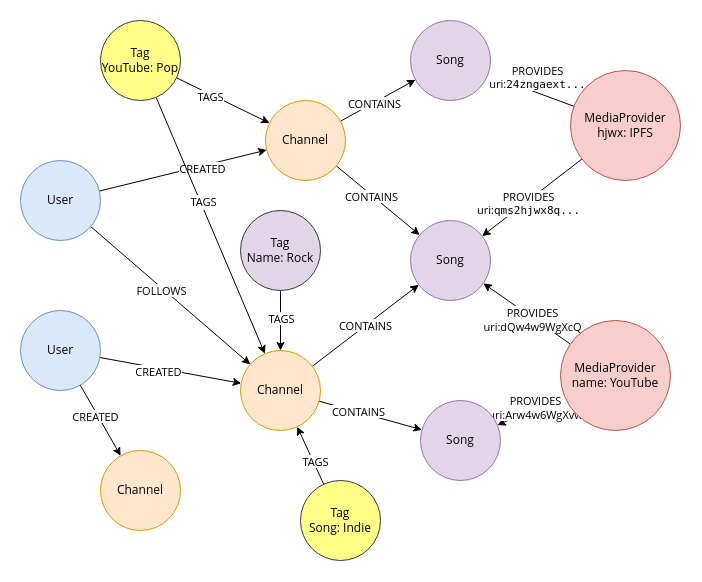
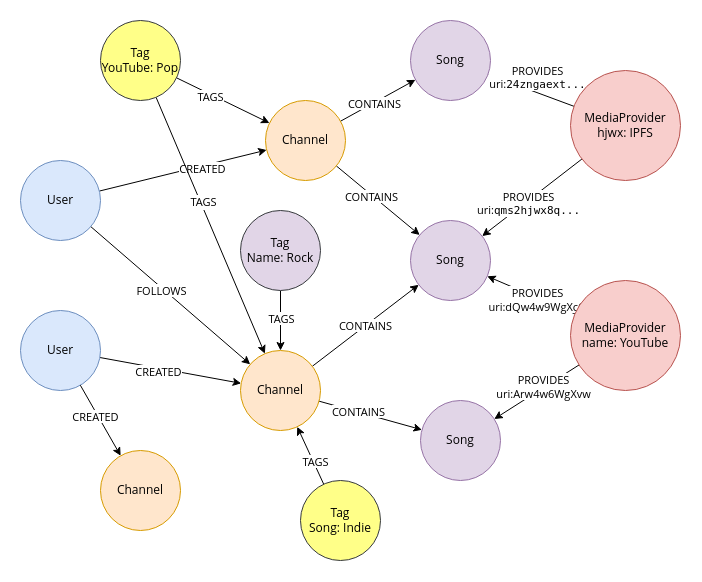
(616, 376) -> (626, 336)
